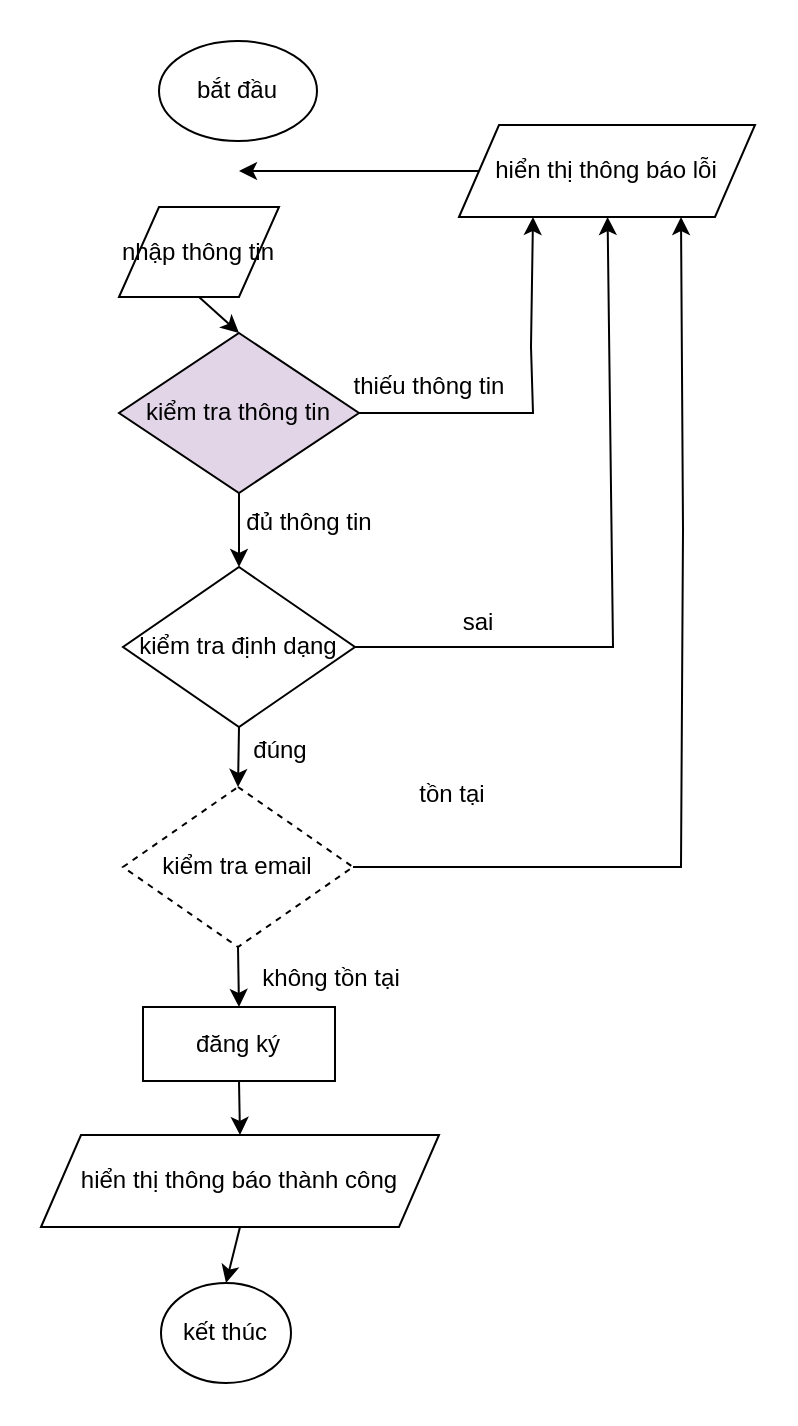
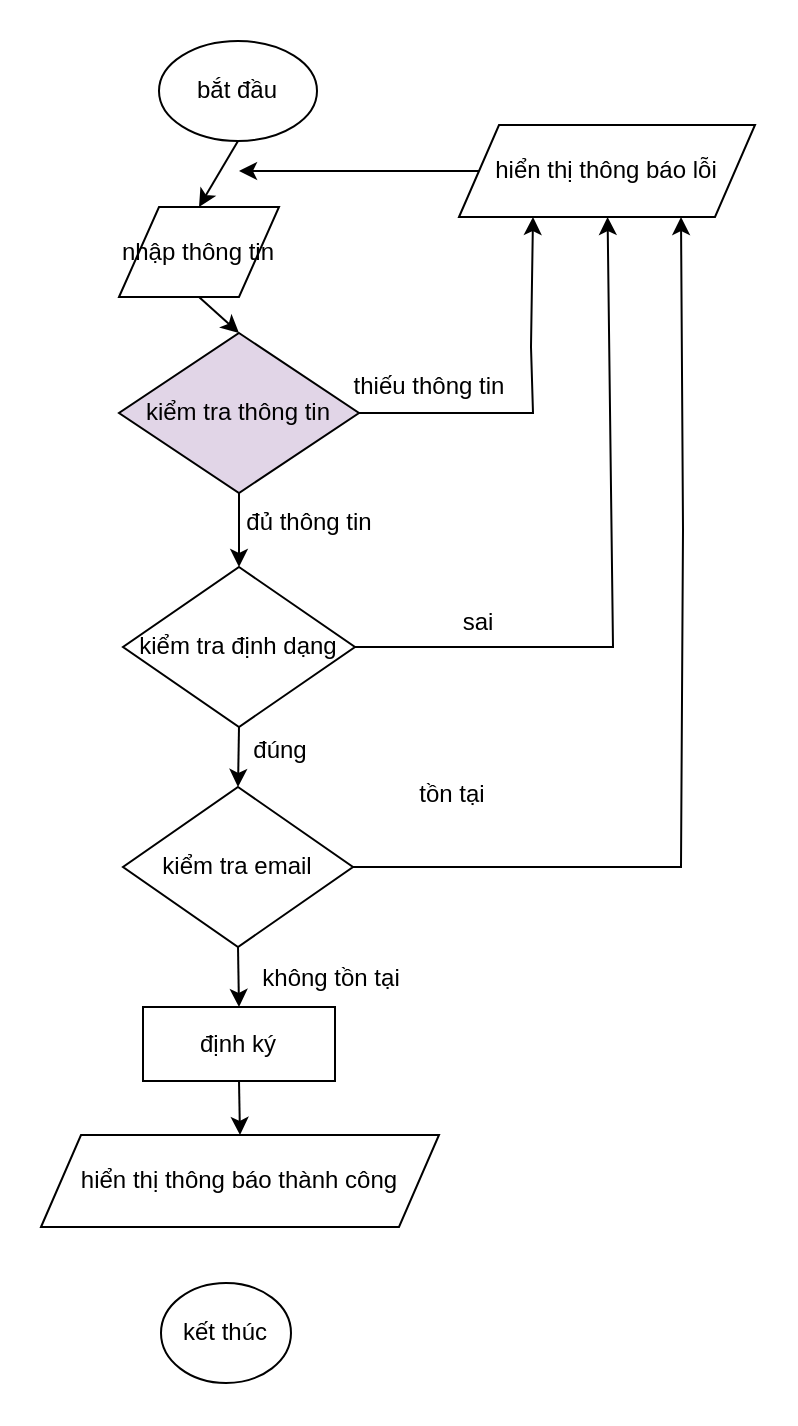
none -> (222, 168)
(238, 867) -> (238, 867)
(239, 1045) -> (239, 1045)
(235, 1249) -> none
